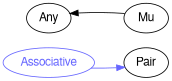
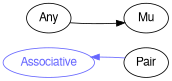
(102, 13) -> (93, 24)
(104, 68) -> (112, 57)
